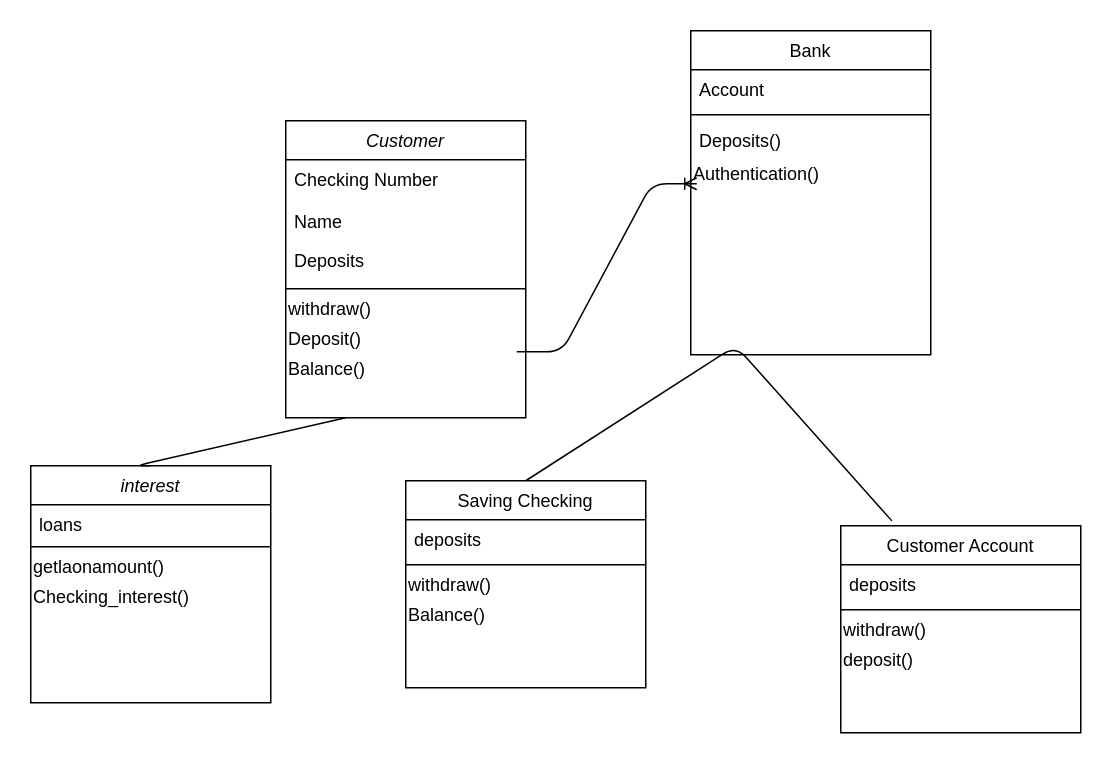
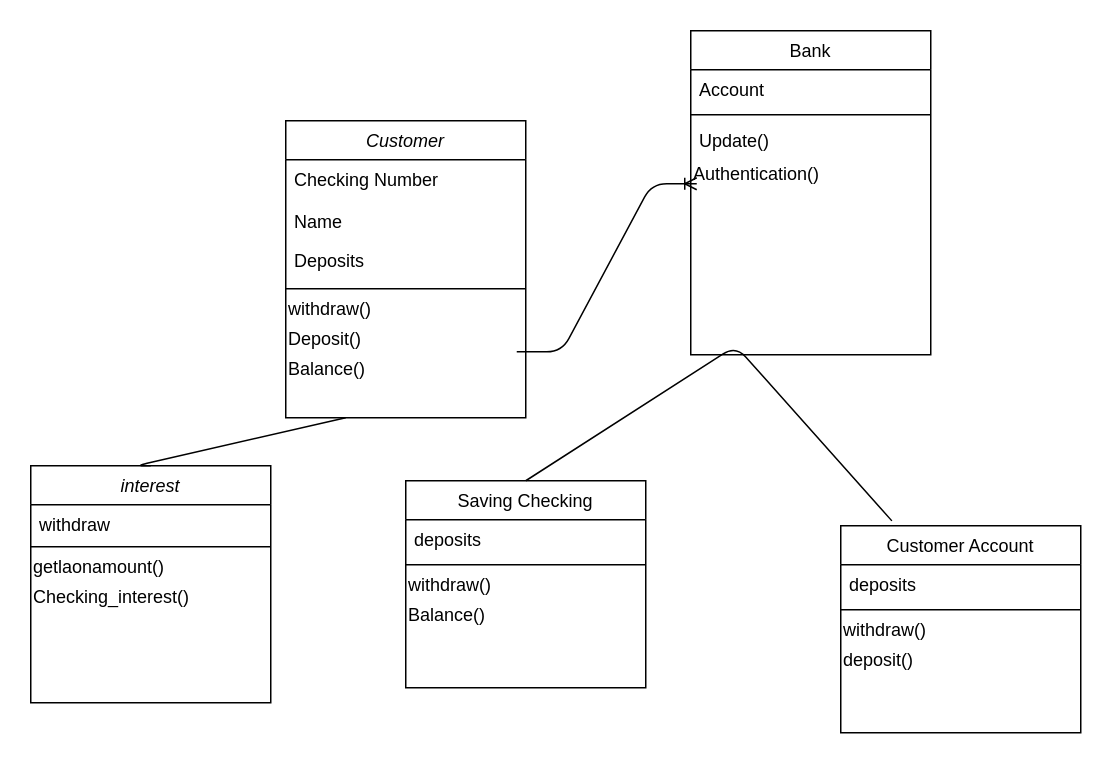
(747, 141) -> (739, 141)
(62, 525) -> (77, 525)
